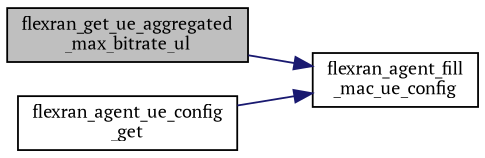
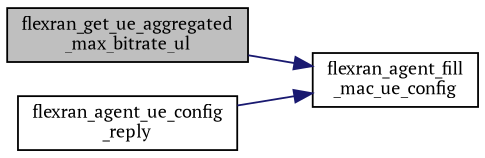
(128, 123) -> (128, 123)
